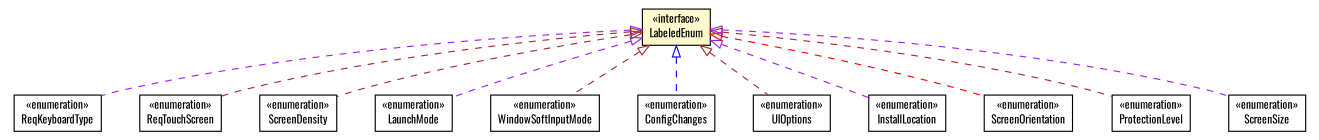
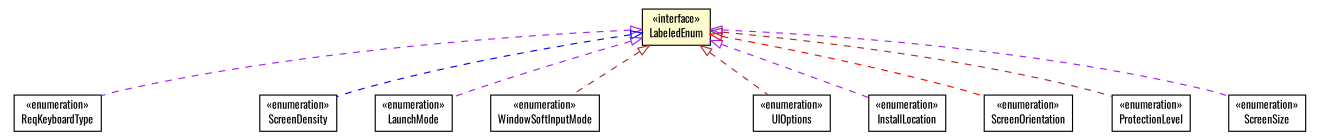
(483, 61) -> (483, 61)
(181, 113) -> none
(676, 113) -> none
